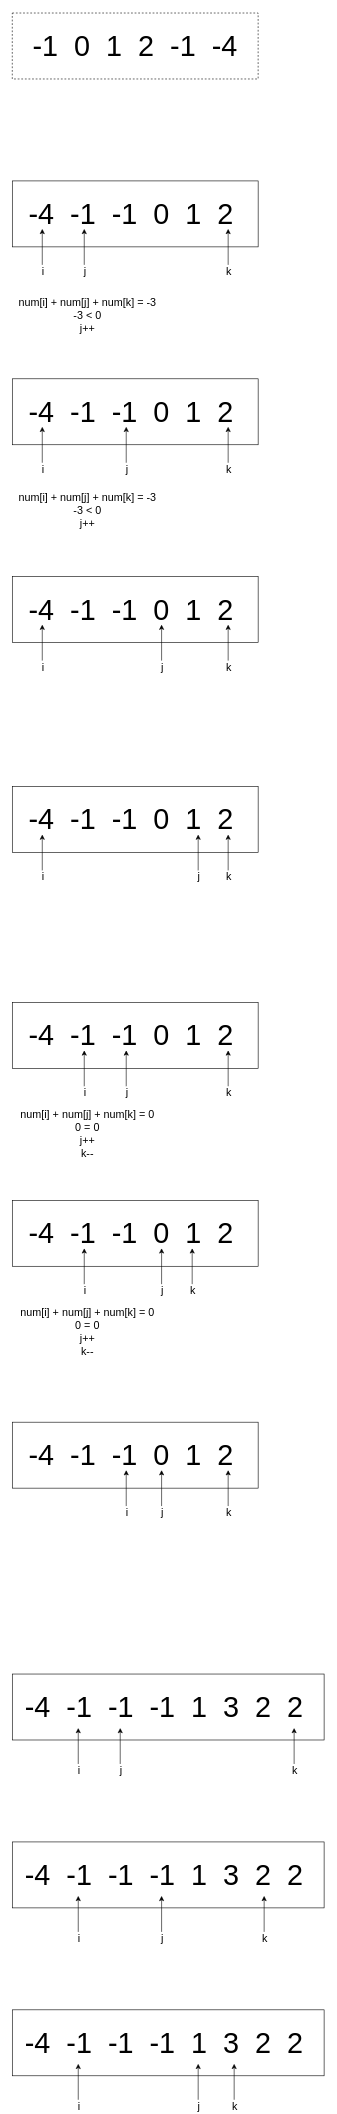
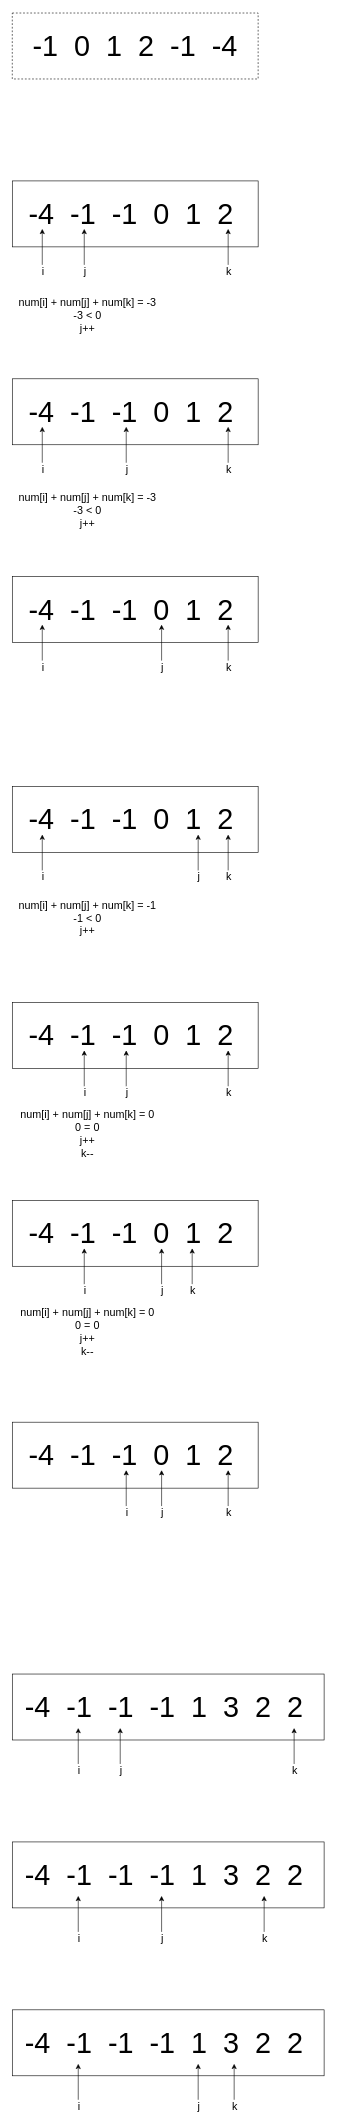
none -> (87, 918)
